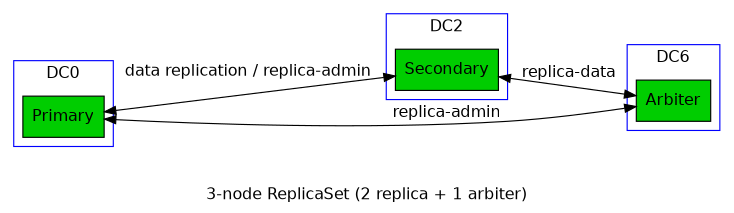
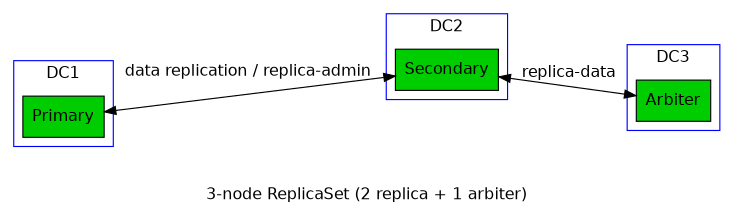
(674, 58) -> (674, 58)
(64, 74) -> (64, 74)
(371, 126) -> none
